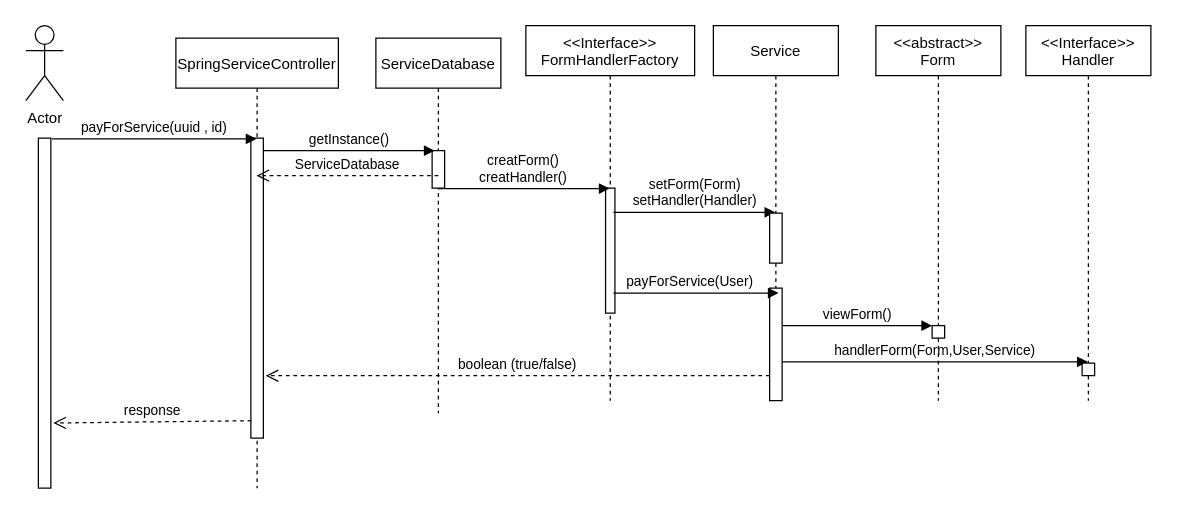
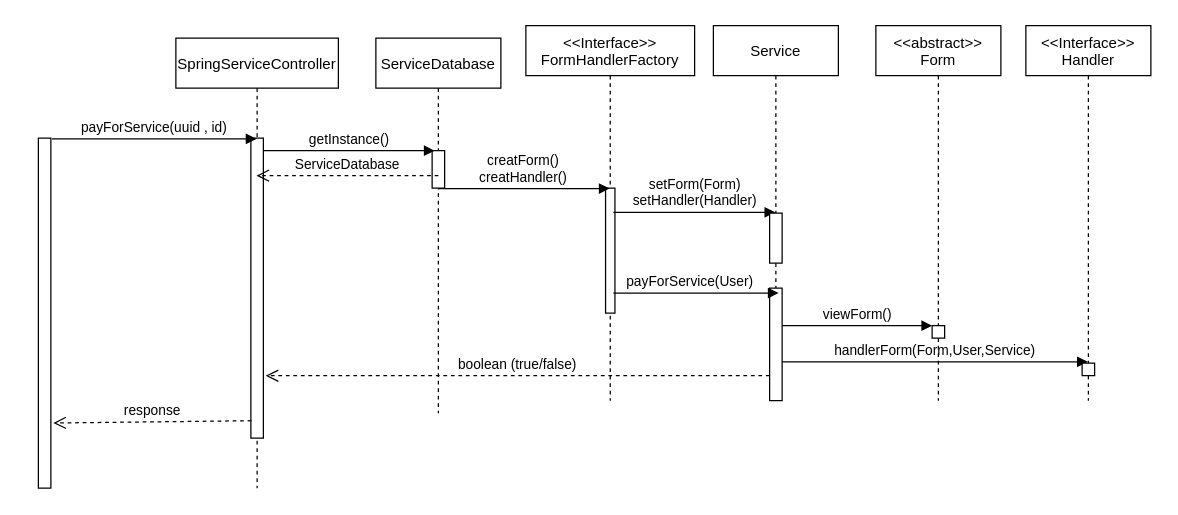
(44, 63) -> none
